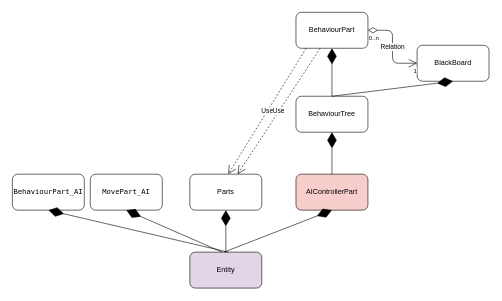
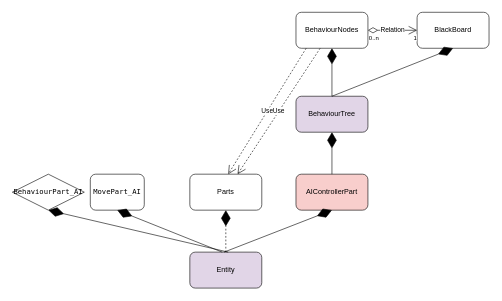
(332, 30) -> (332, 30)
(453, 63) -> (453, 30)
(332, 114) -> (332, 114)
(48, 192) -> (48, 192)
(126, 192) -> (117, 192)
(226, 238) -> (226, 238)
